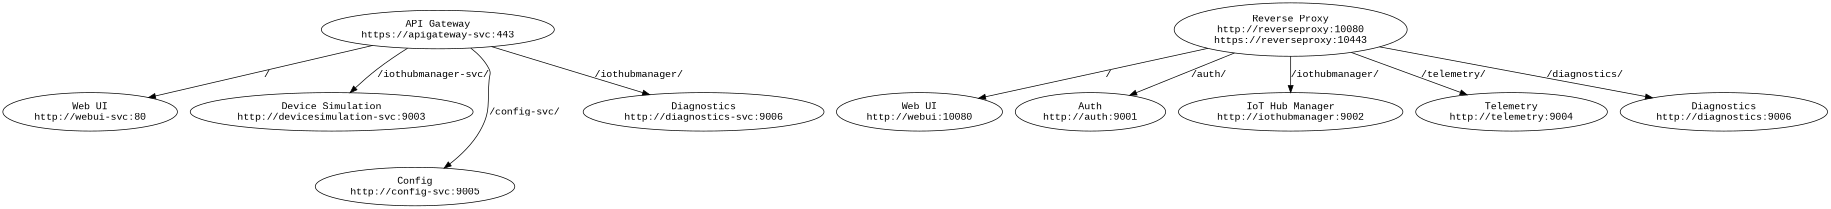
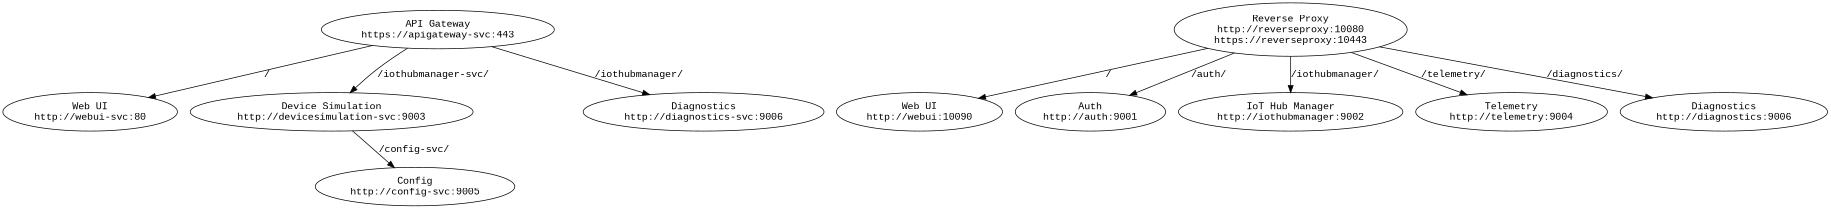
(488, 109) -> (371, 147)
(919, 112) -> (919, 112)
